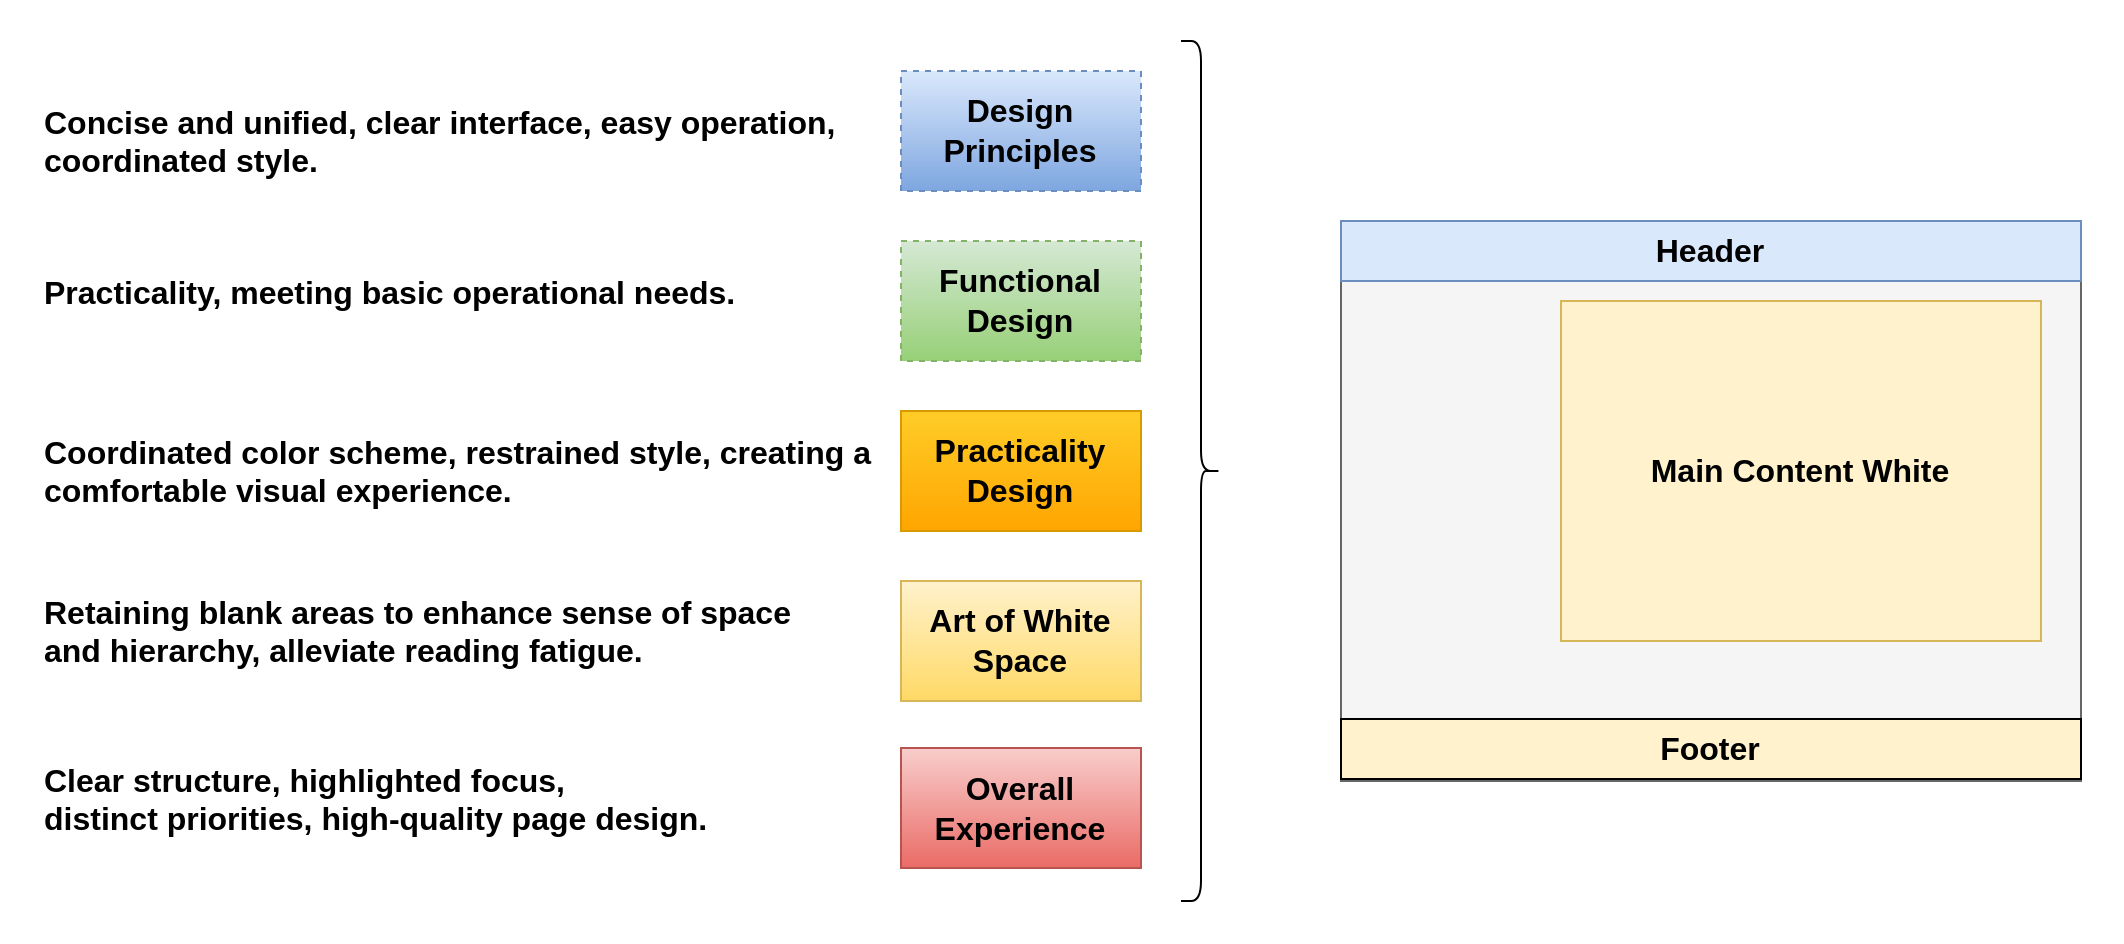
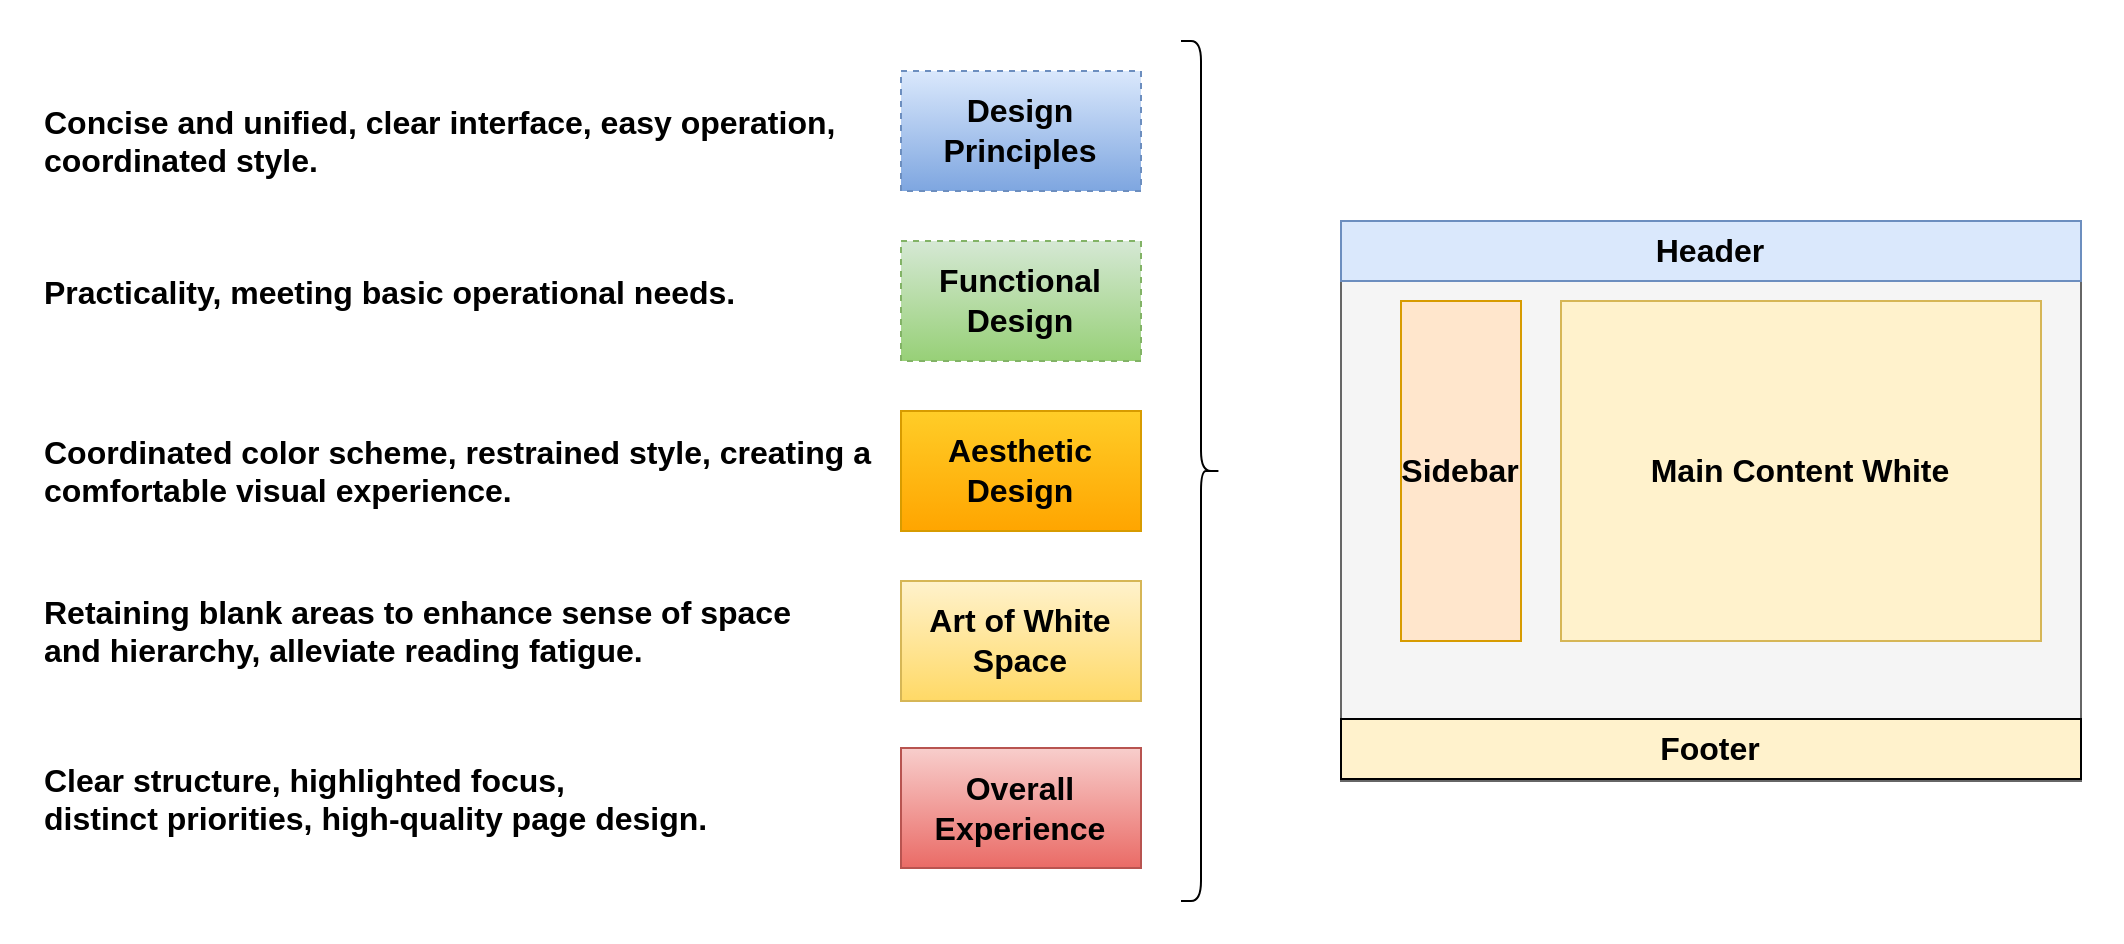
(1021, 471) -> (1021, 471)
none -> (1461, 471)
